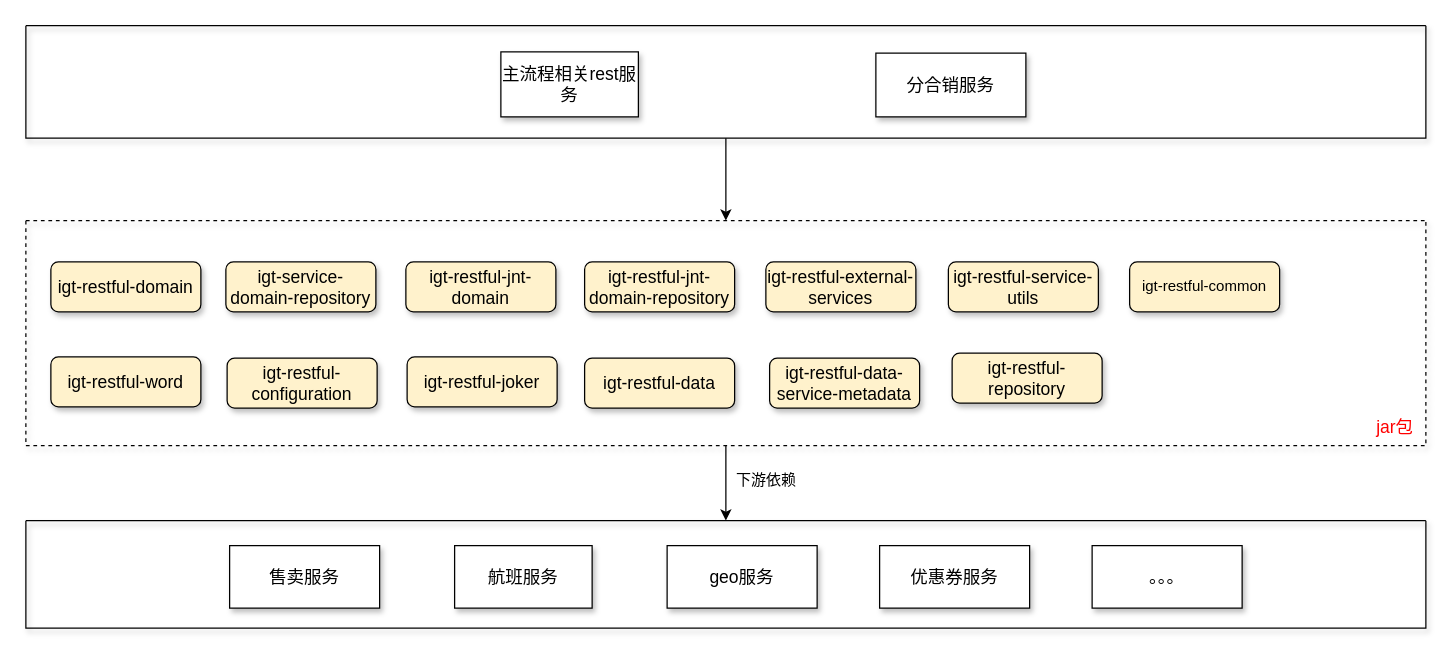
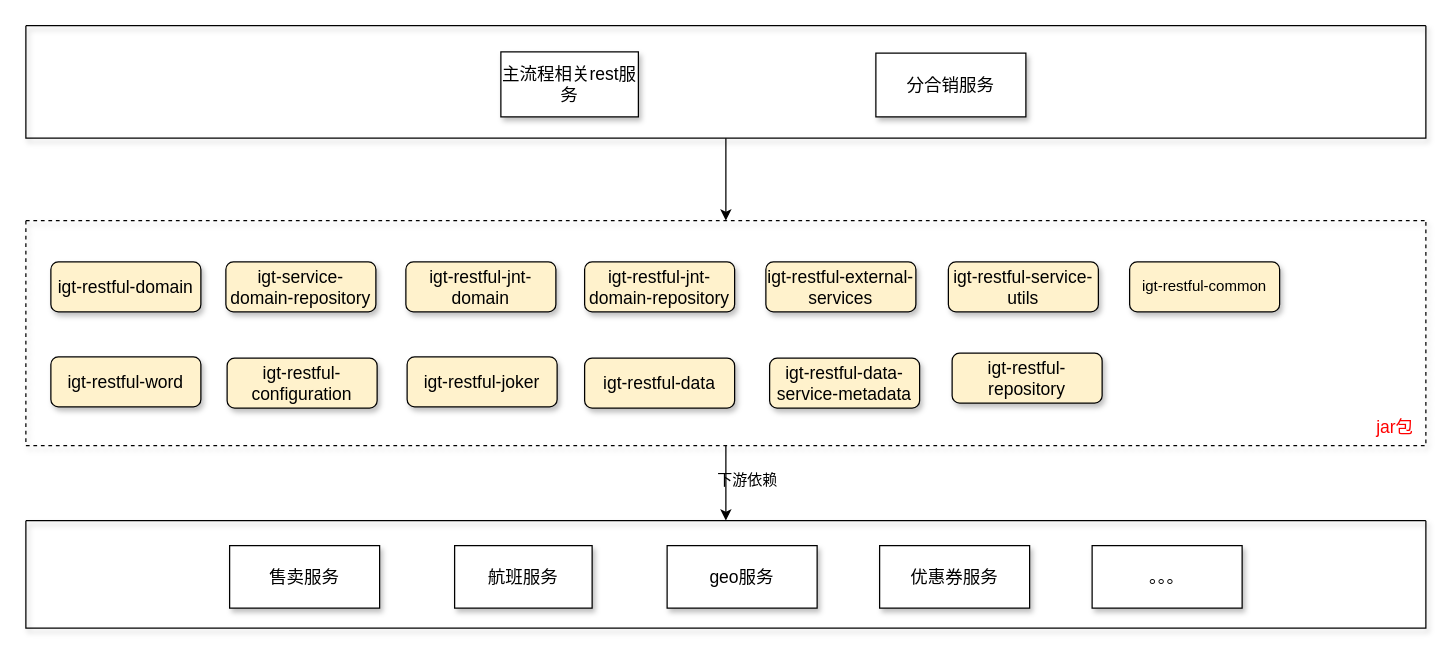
(766, 481) -> (747, 481)
